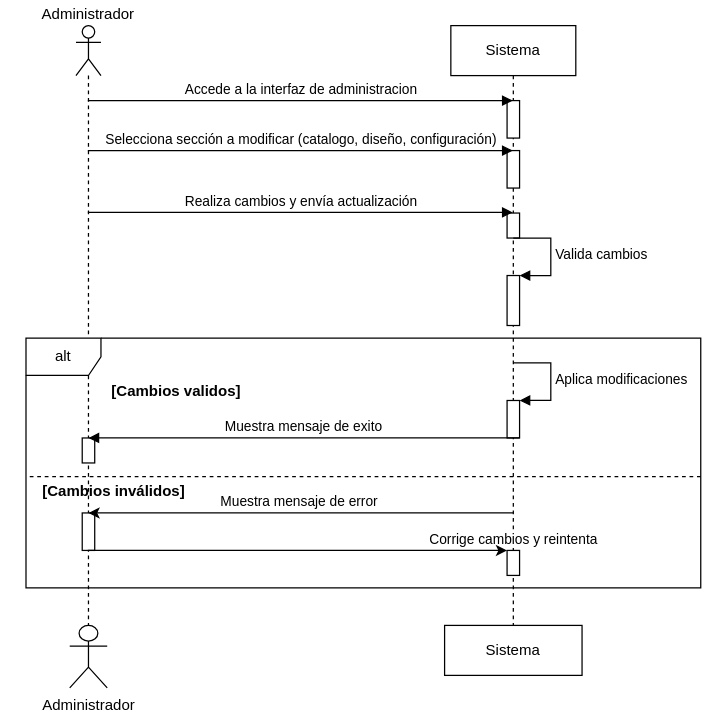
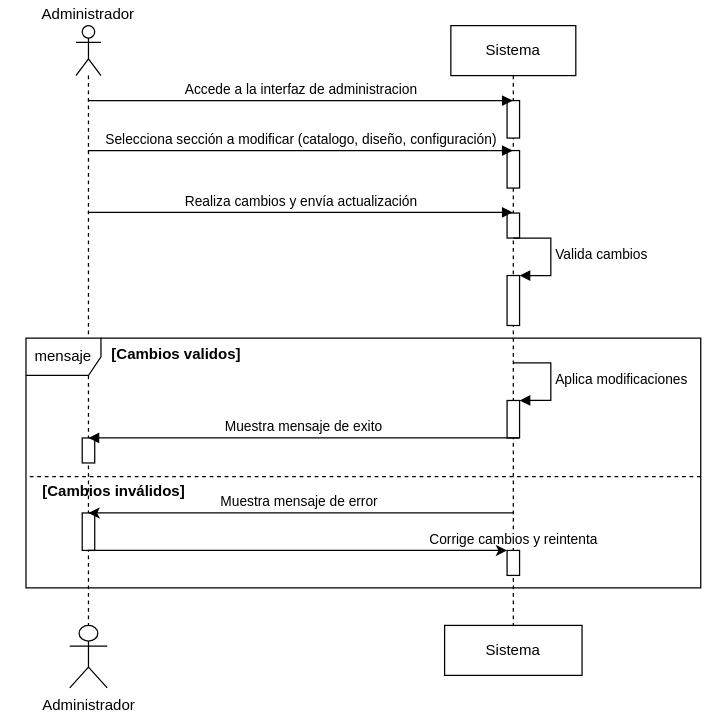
(63, 357) -> (63, 357)
(176, 392) -> (176, 354)
